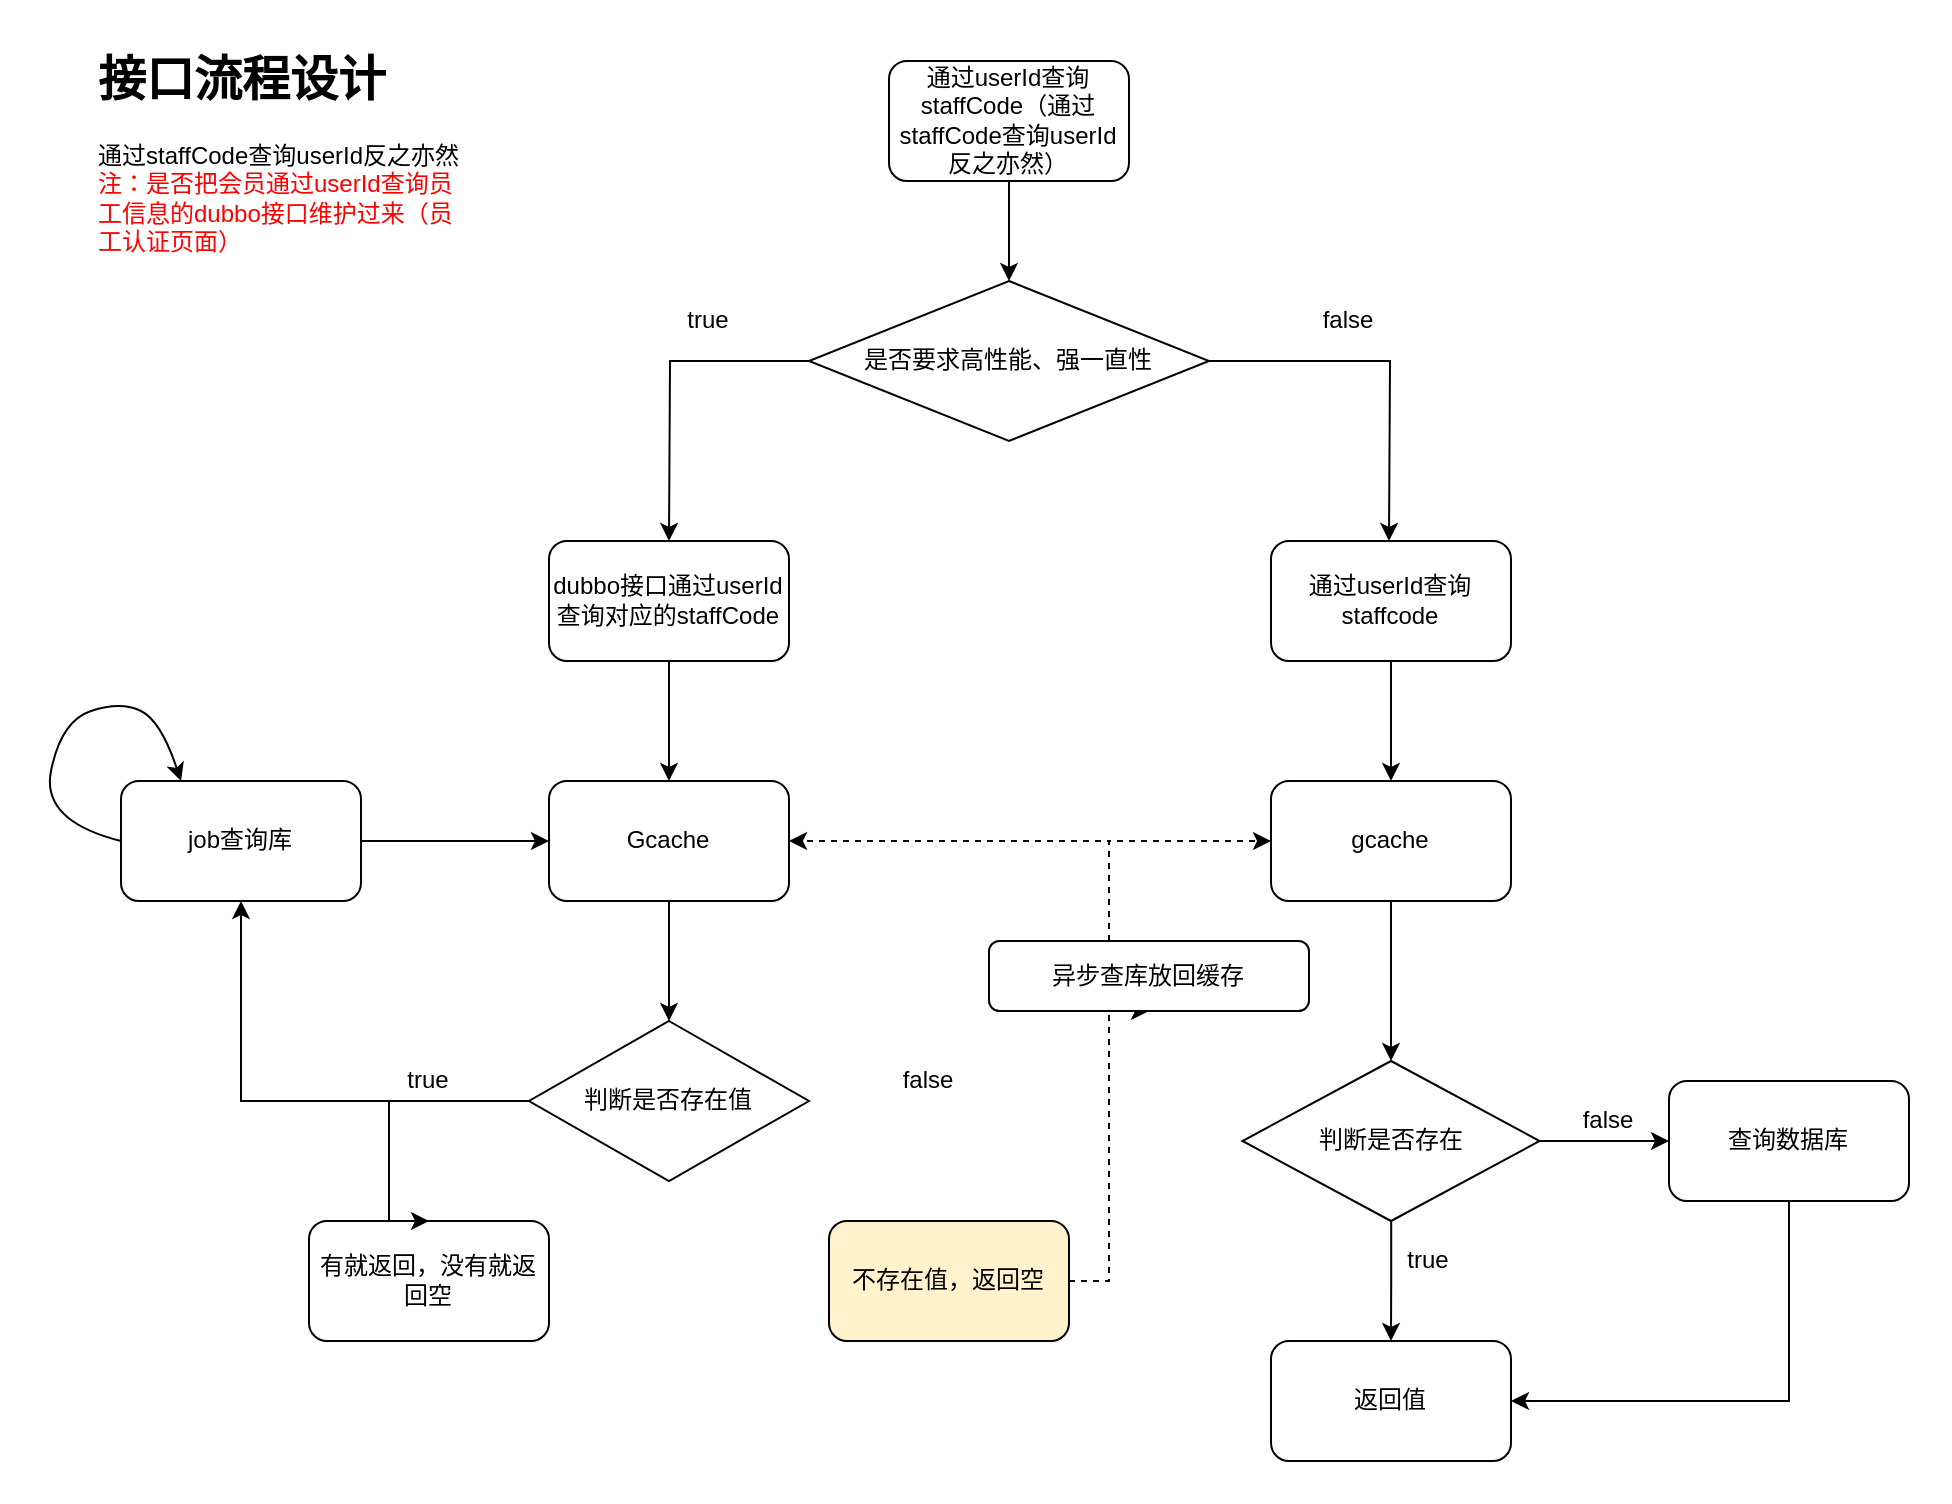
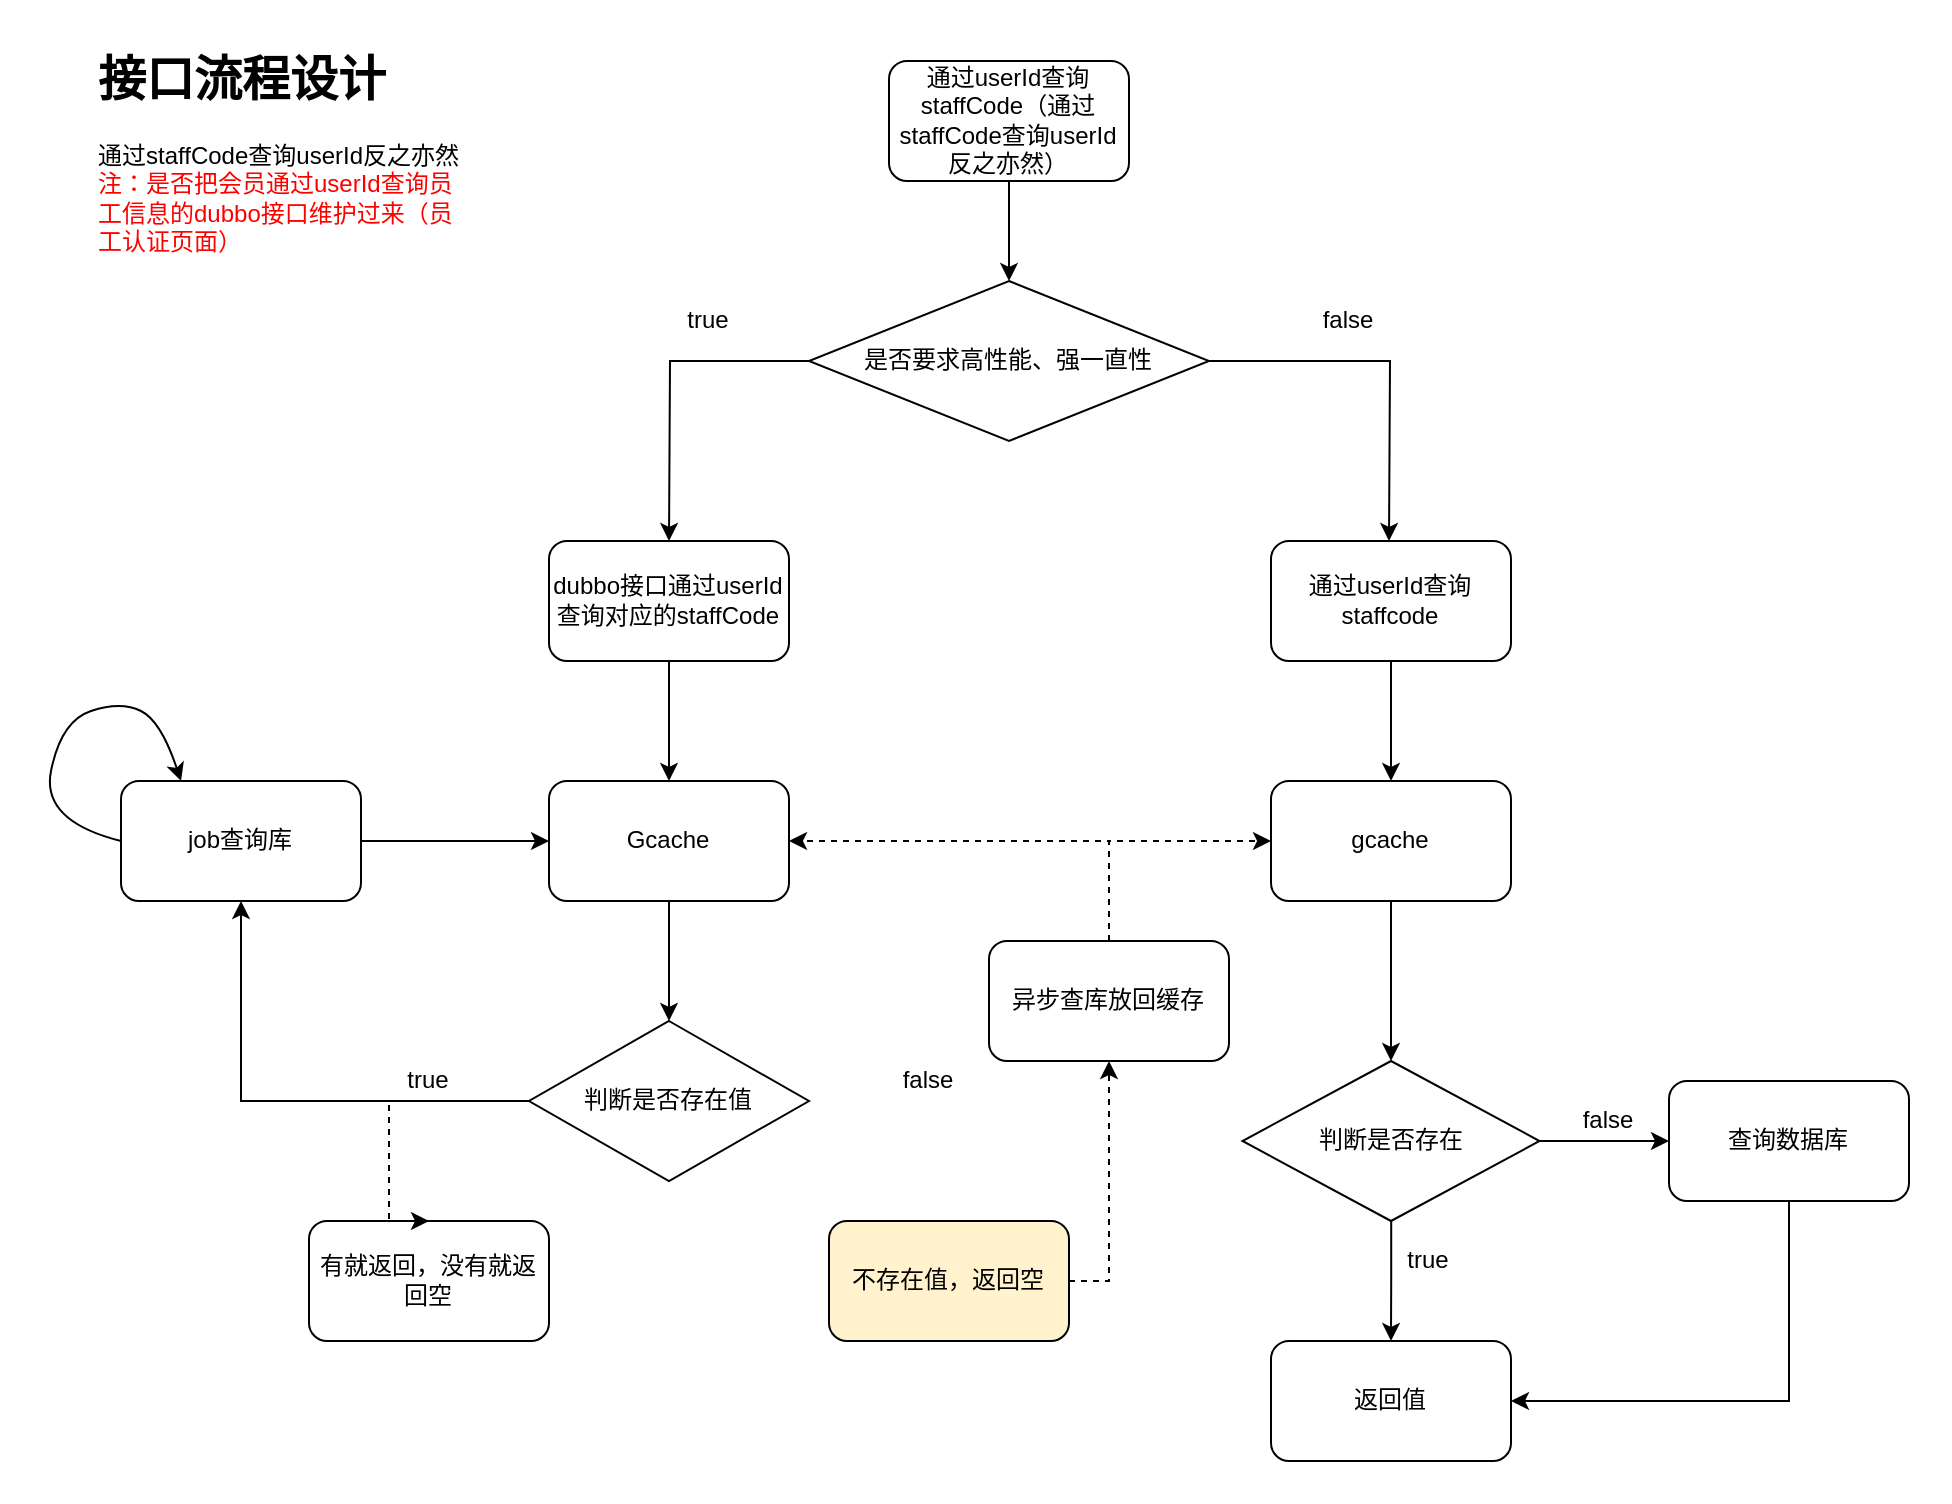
(1149, 976) -> (1109, 1001)
(389, 1163) -> (389, 1163)
